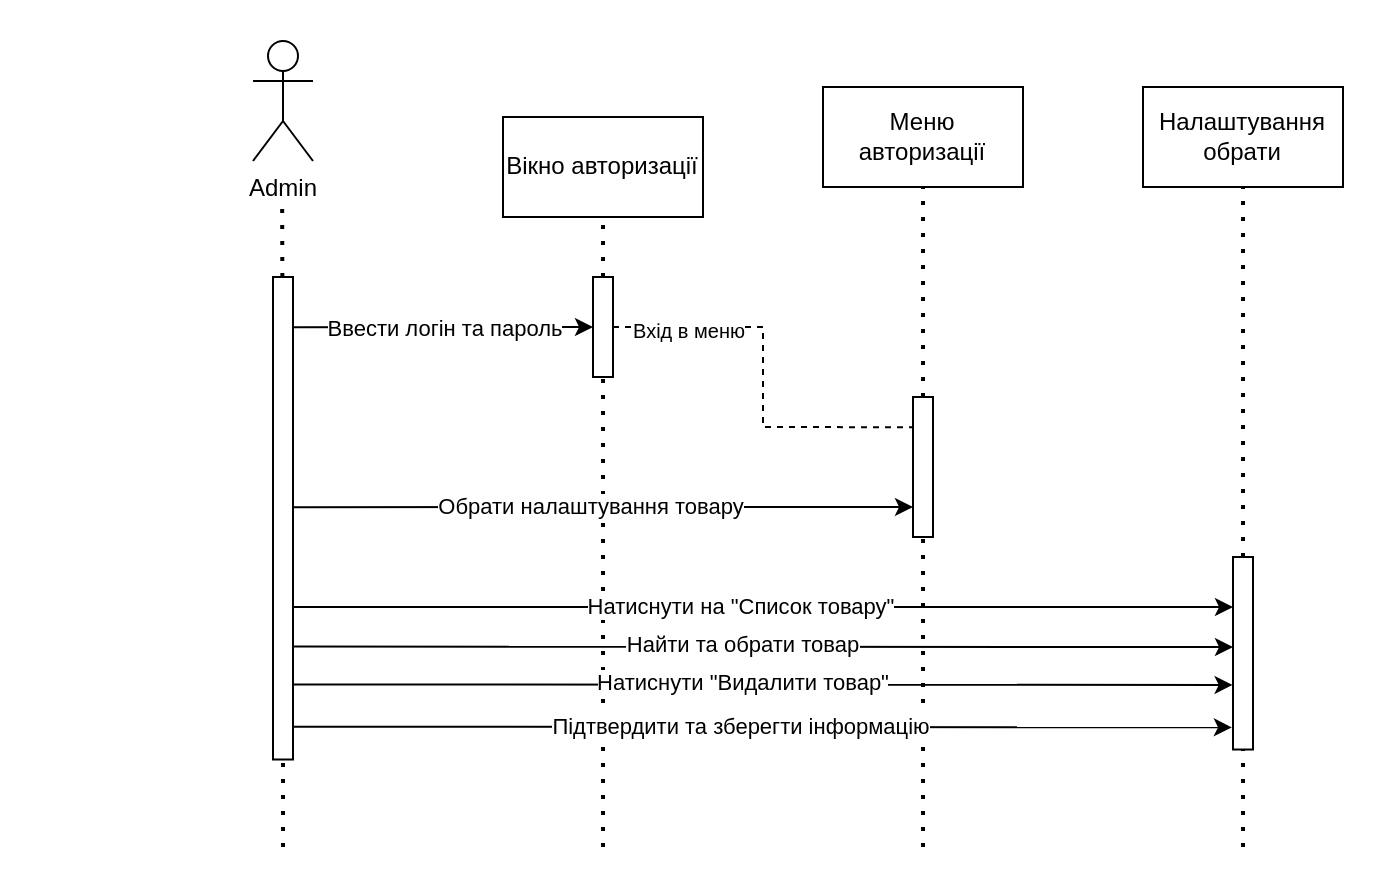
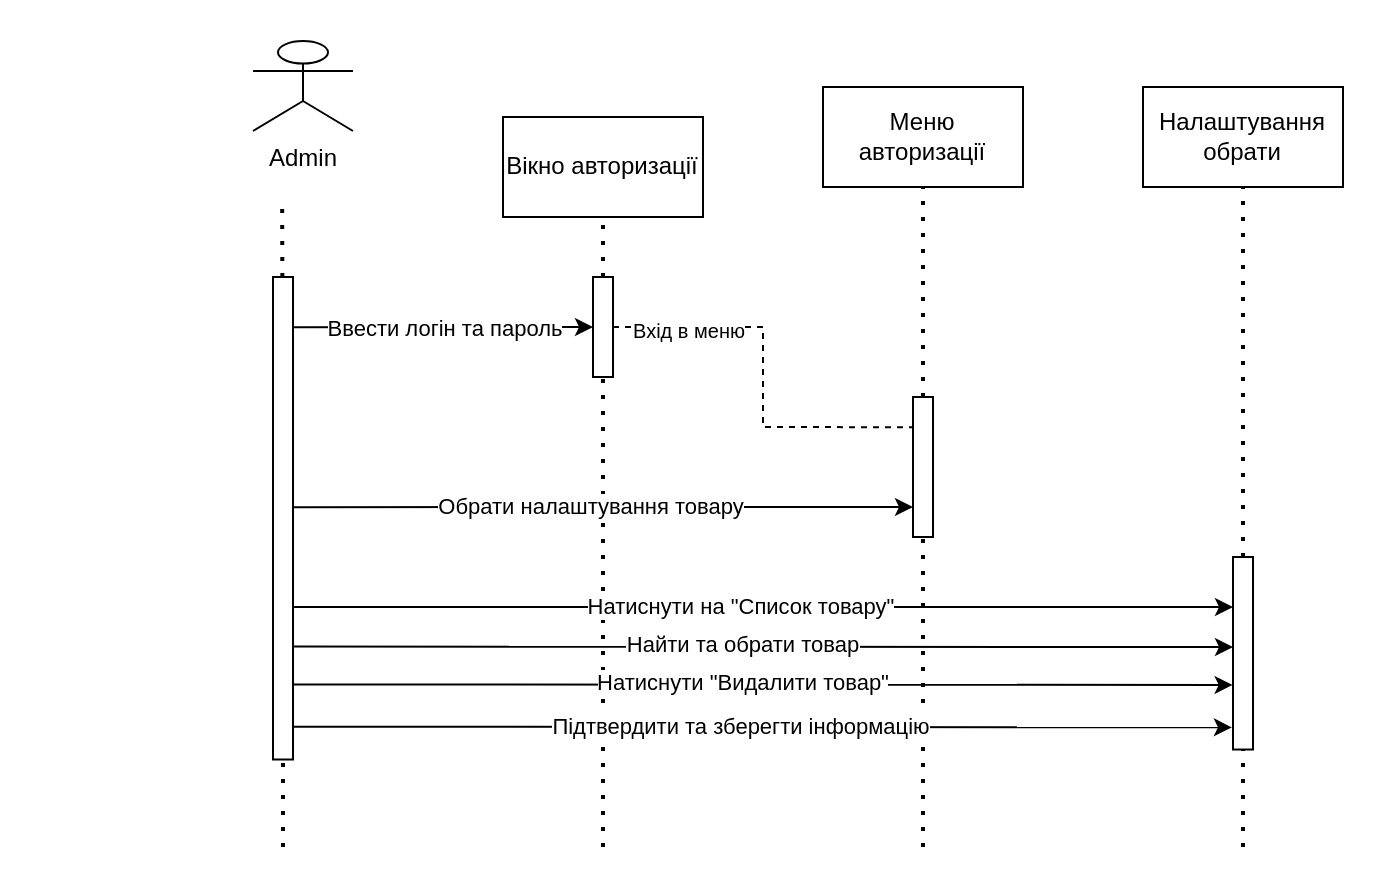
(283, 101) -> (303, 86)
